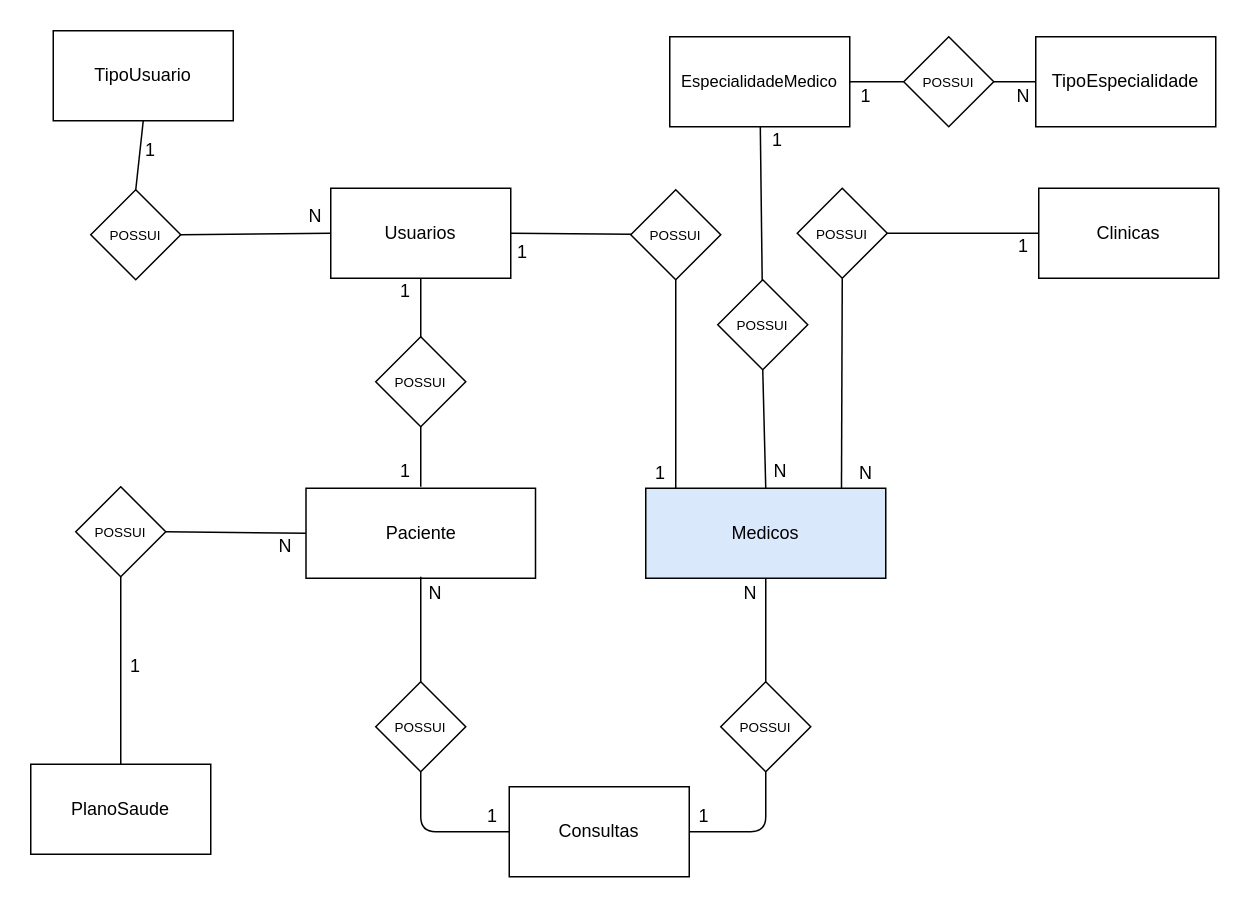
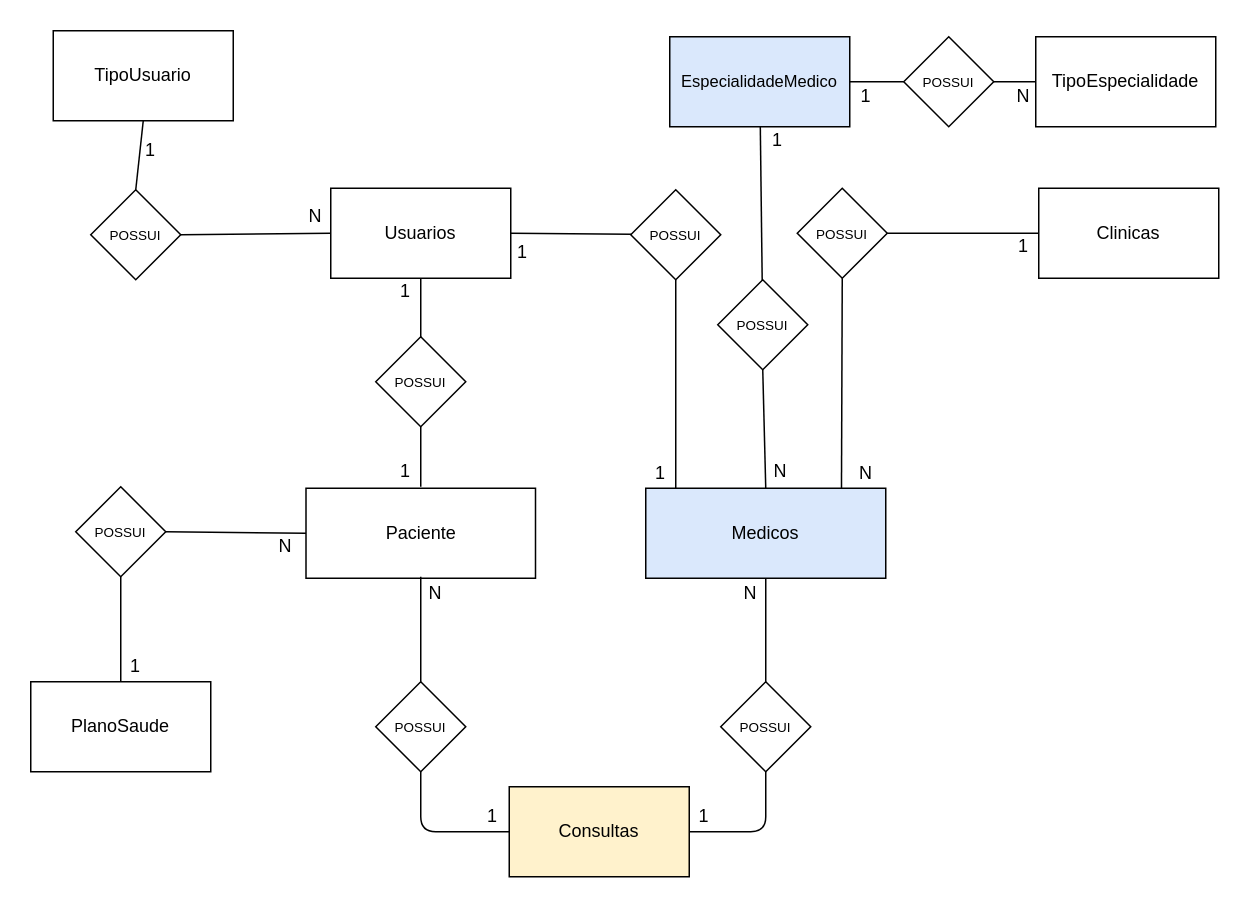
(760, 82) -> (760, 82)
(121, 809) -> (121, 727)
(599, 832) -> (599, 832)
